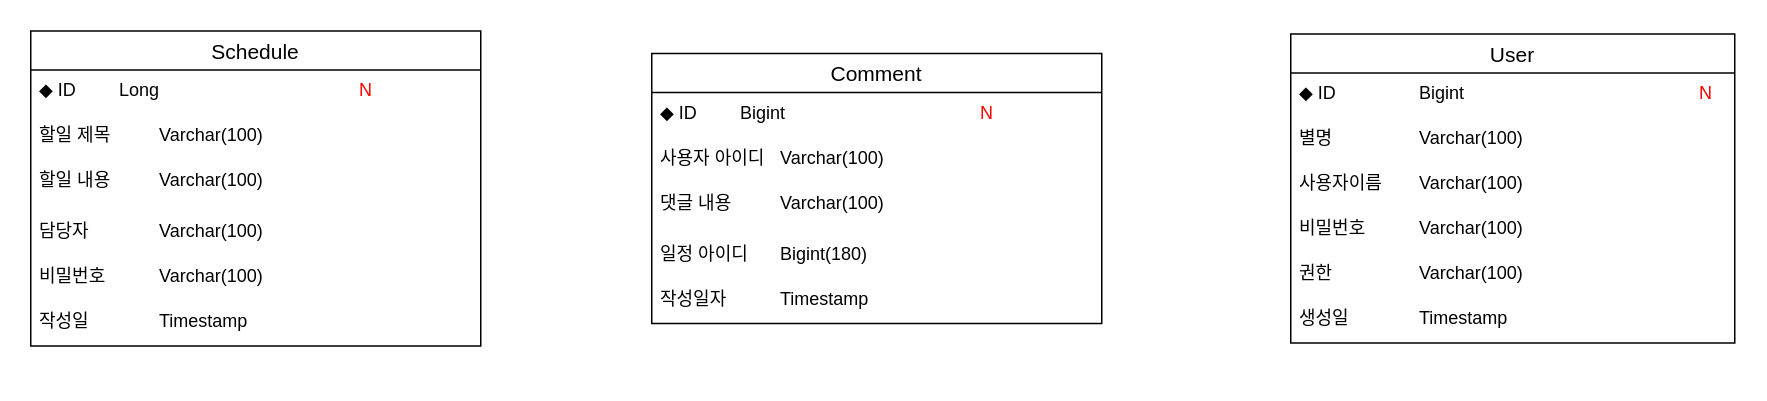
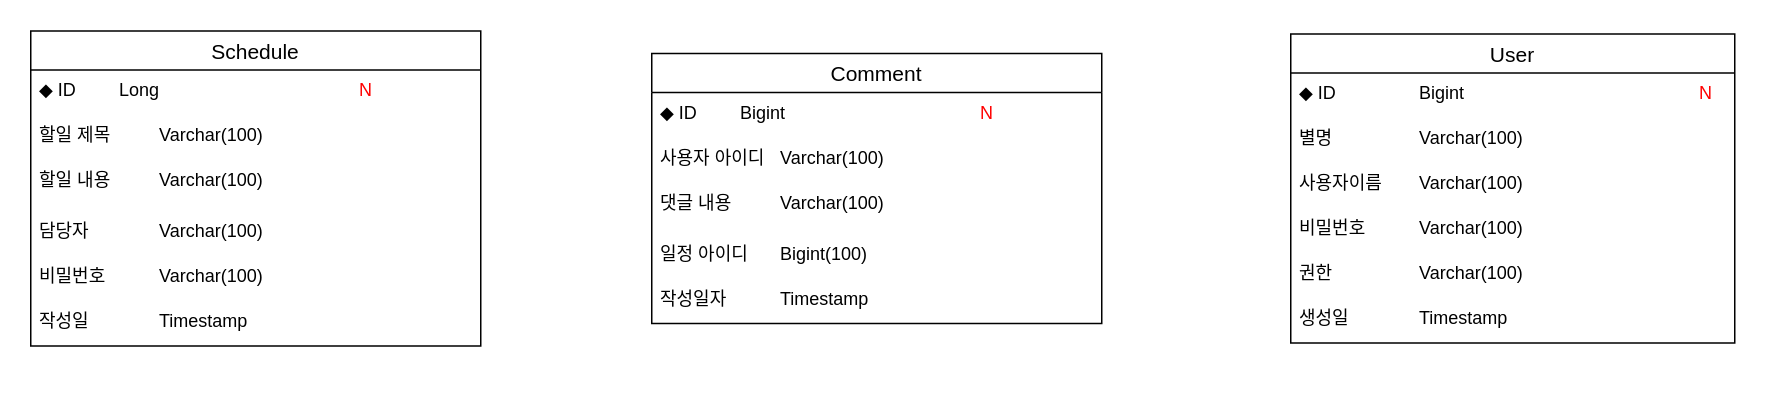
(767, 255) -> (767, 255)
